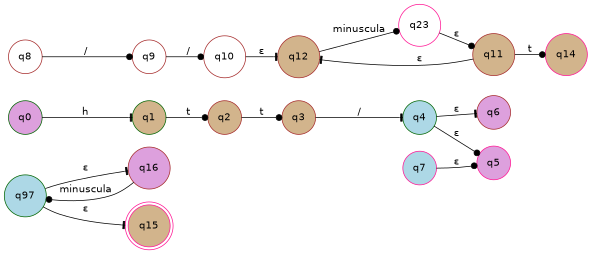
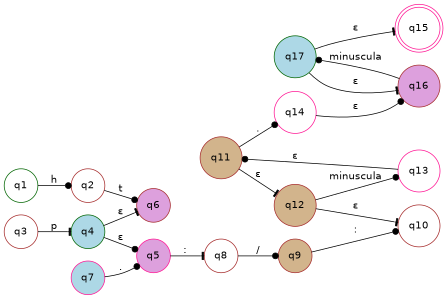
(420, 25) -> (419, 171)
(530, 49) -> (258, 129)
(188, 51) -> (356, 230)
(566, 55) -> (295, 112)
(149, 57) -> (295, 256)
(260, 57) -> (355, 215)
(188, 112) -> (55, 180)
(359, 112) -> (55, 226)
none -> (358, 116)
(25, 118) -> none
(149, 118) -> (21, 186)
(225, 118) -> (88, 186)
(259, 118) -> (118, 195)
(299, 118) -> (21, 232)
(457, 162) -> (121, 267)
(25, 196) -> (295, 57)
(149, 226) -> (419, 28)
none -> (185, 256)
